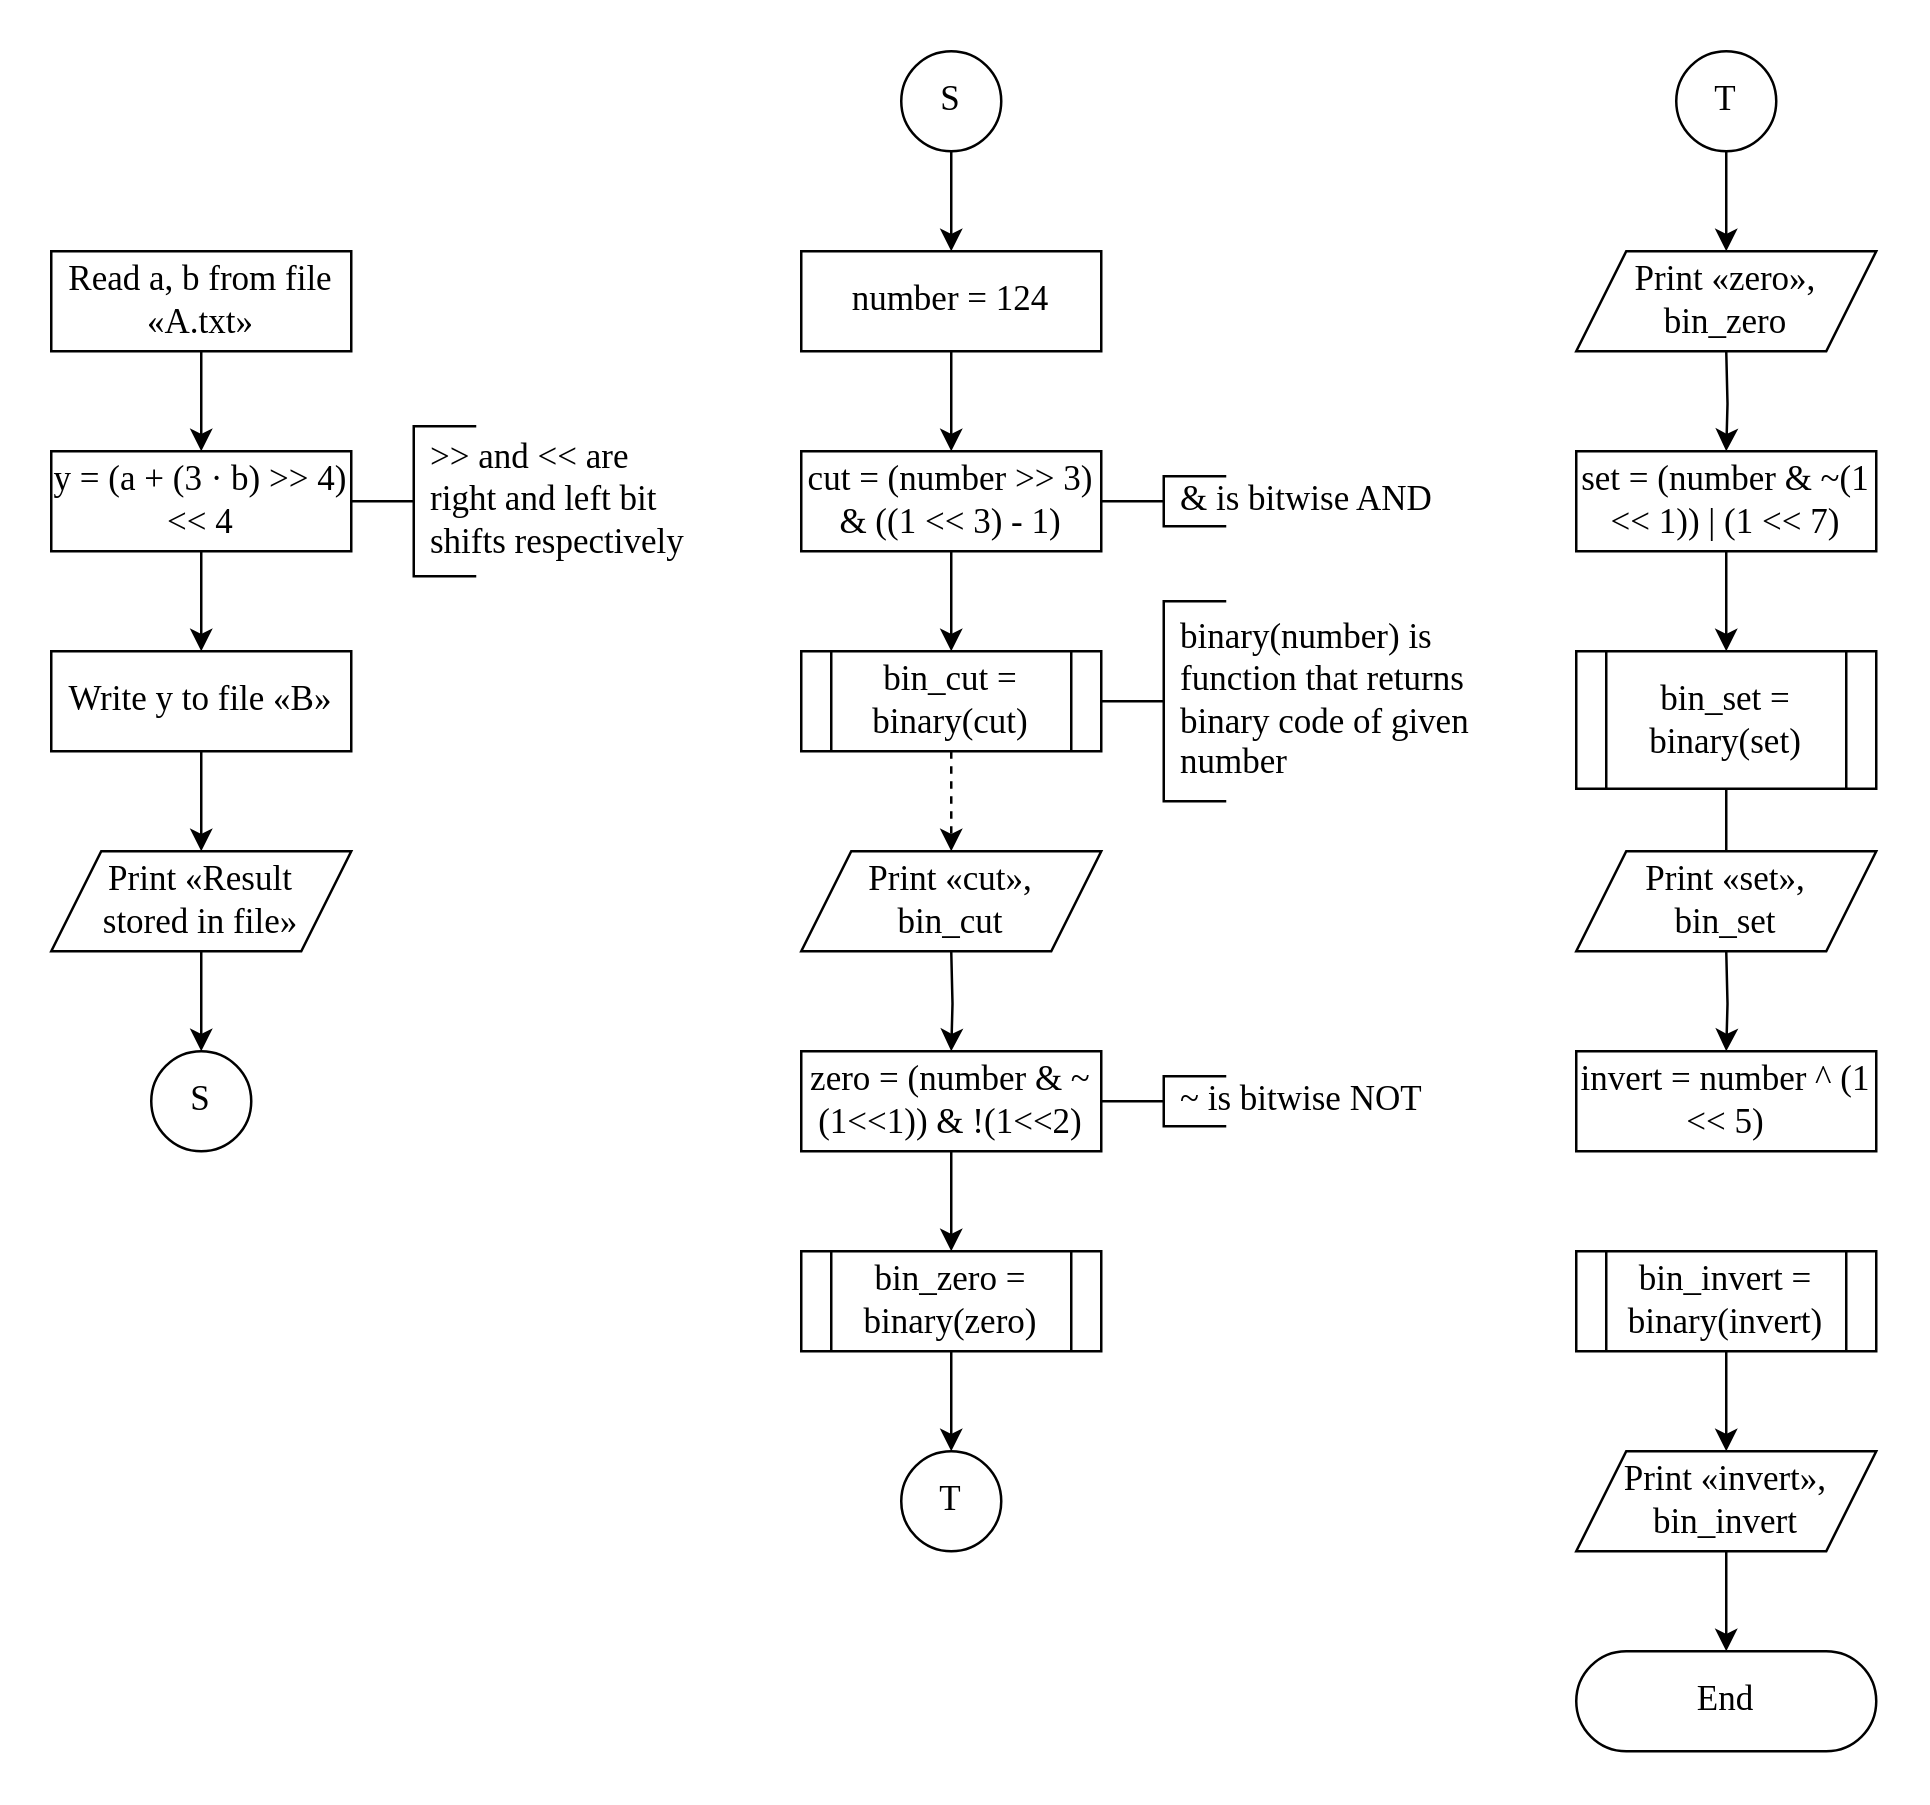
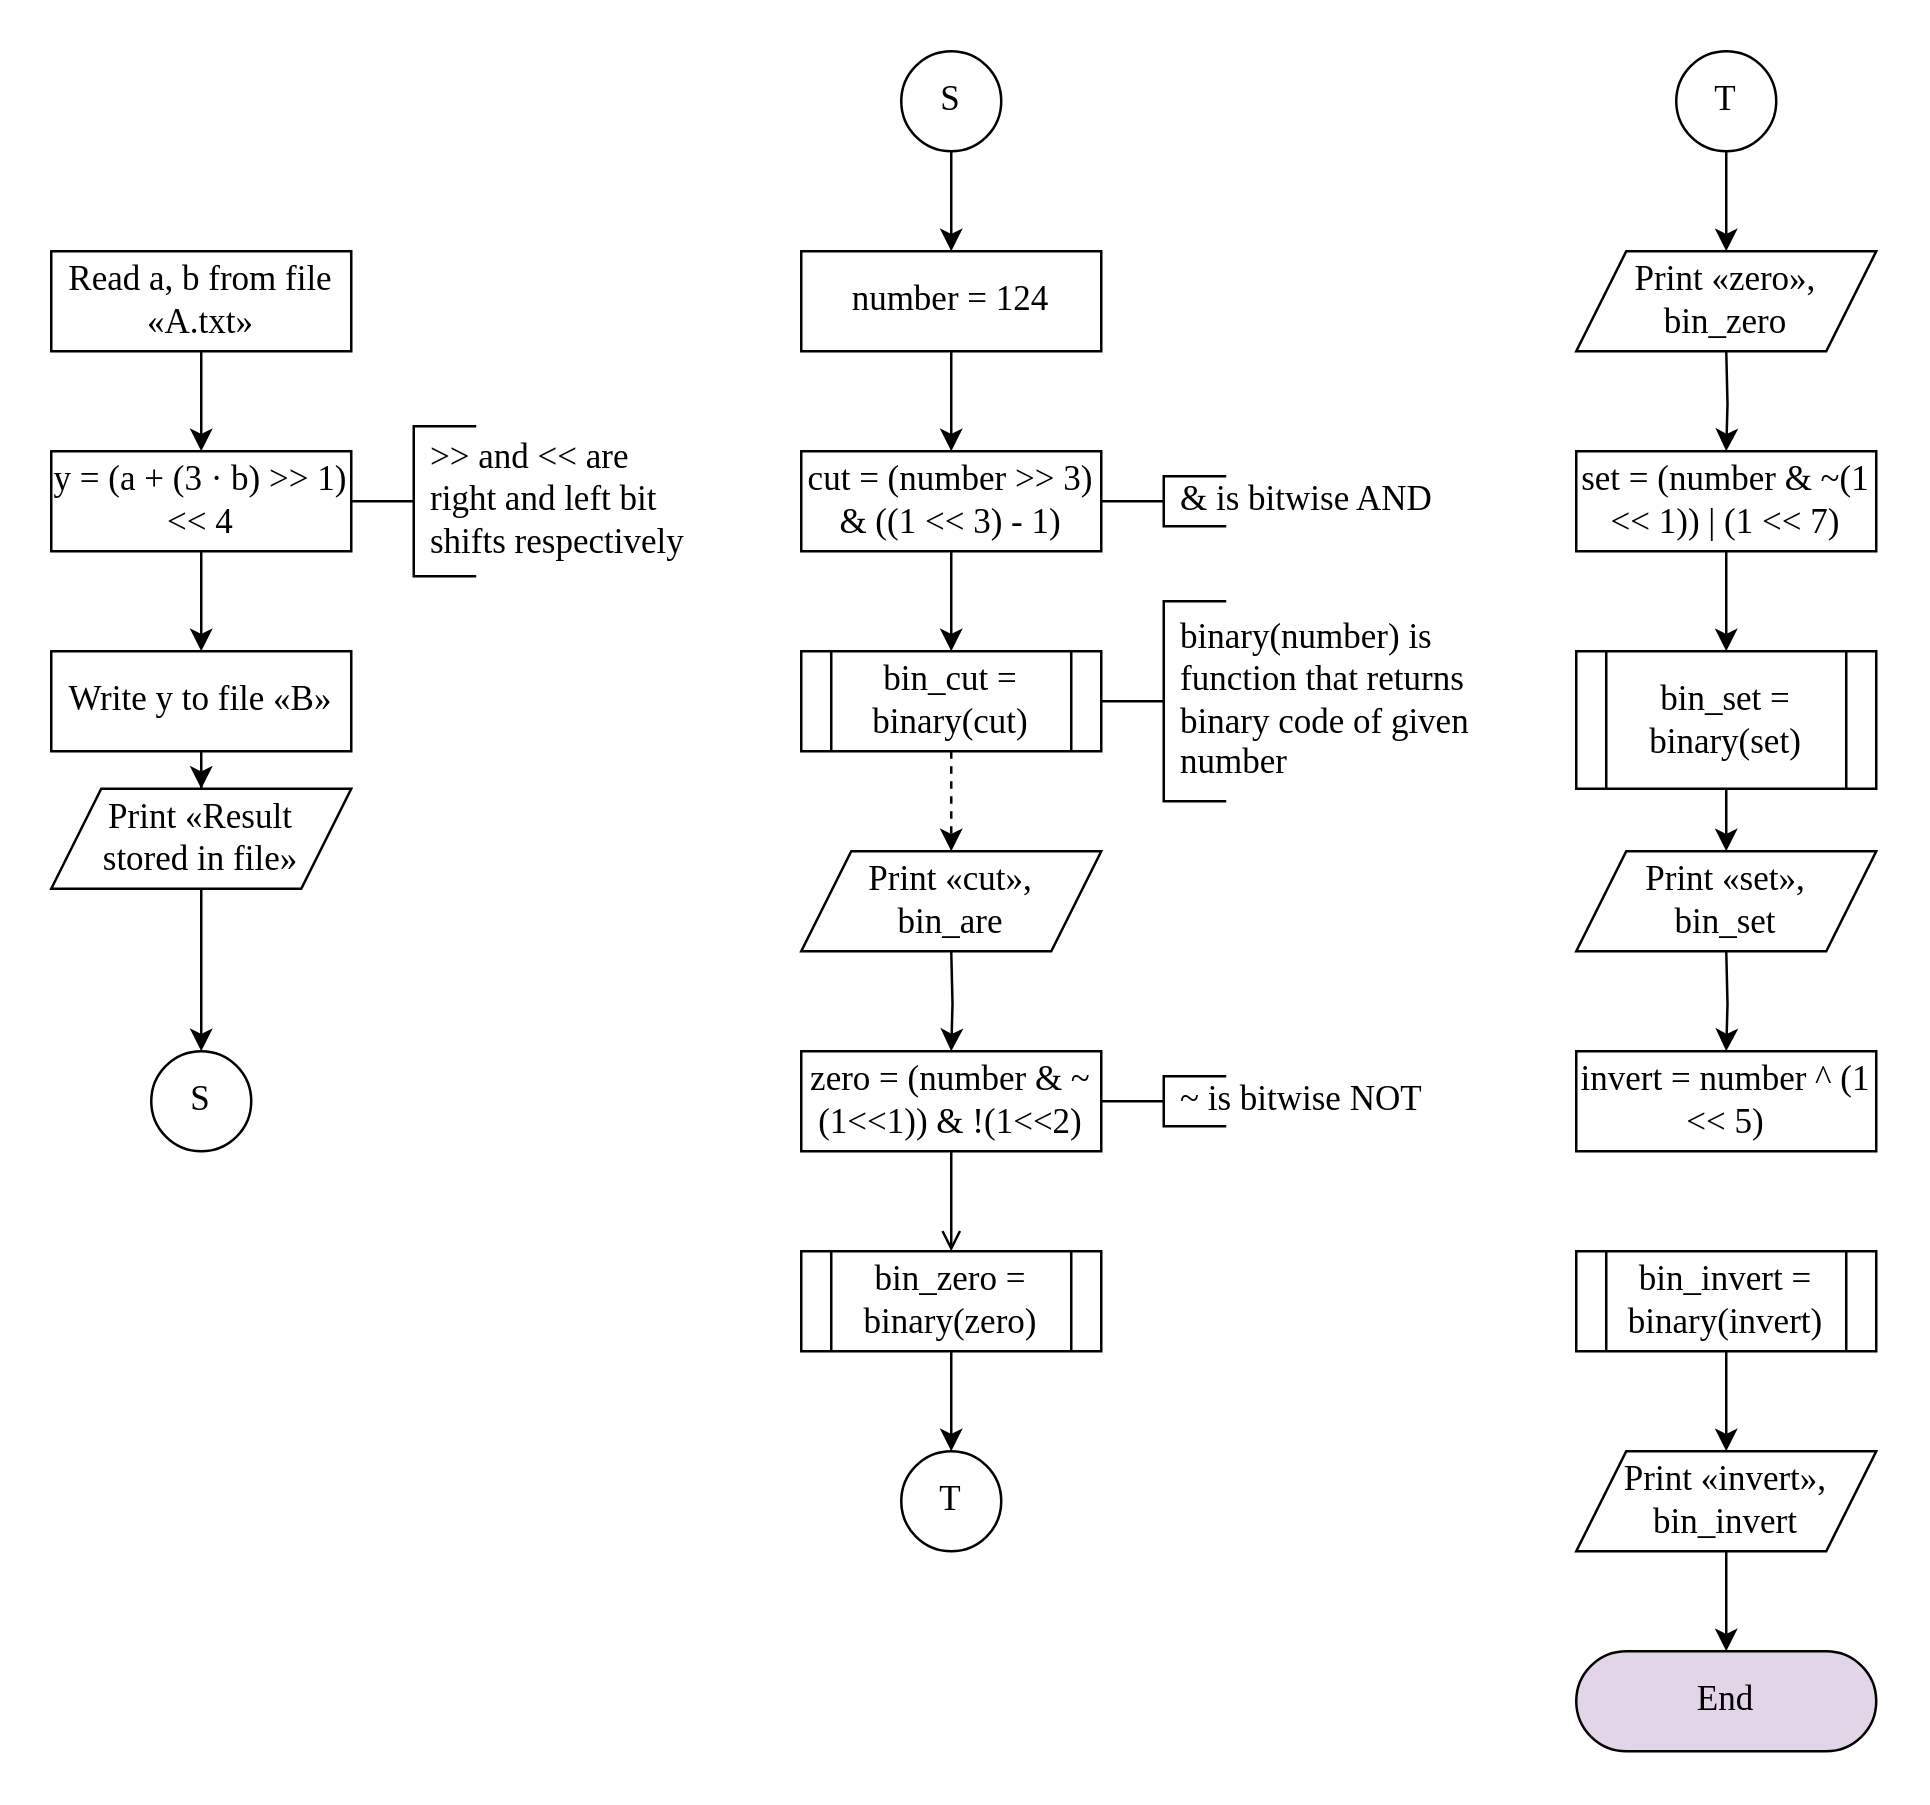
(201, 501) -> (201, 501)
(1726, 840) -> (1726, 833)
(201, 901) -> (201, 839)
(951, 901) -> (951, 901)
(951, 1233) -> (951, 1237)
(1726, 1701) -> (1726, 1701)
